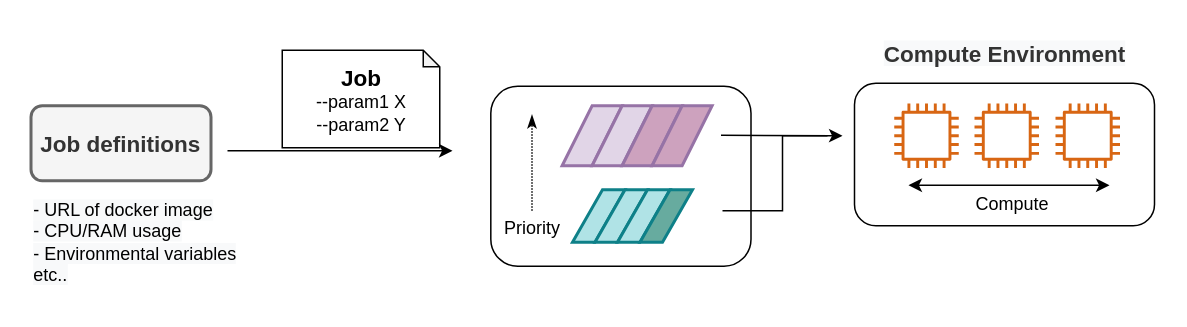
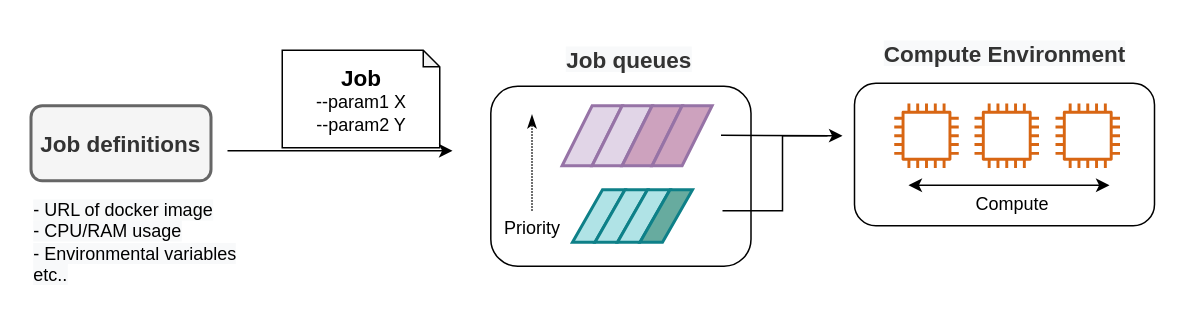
none -> (629, 59)
